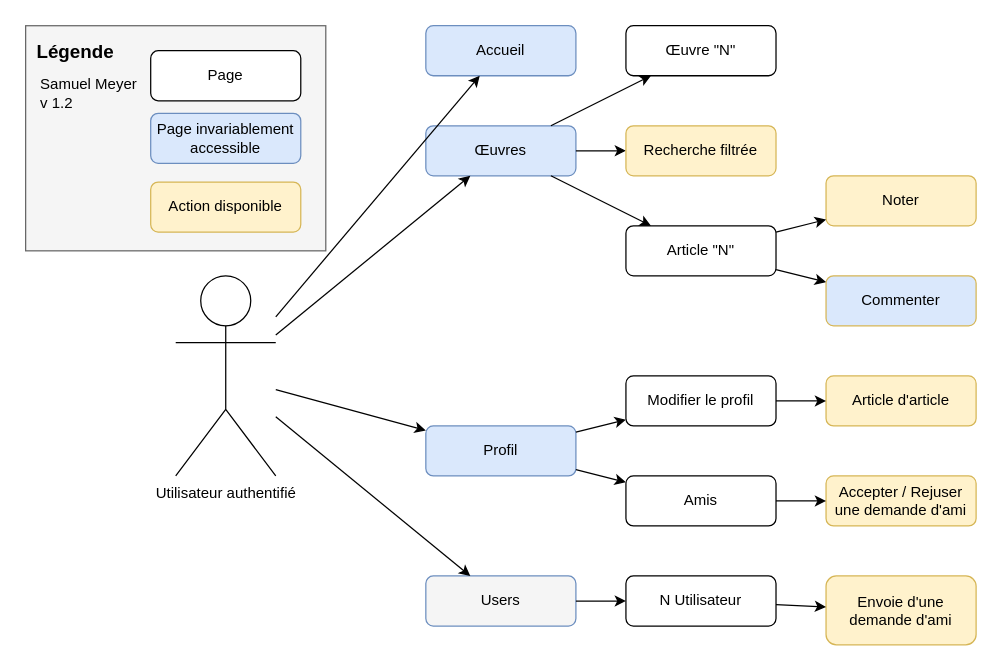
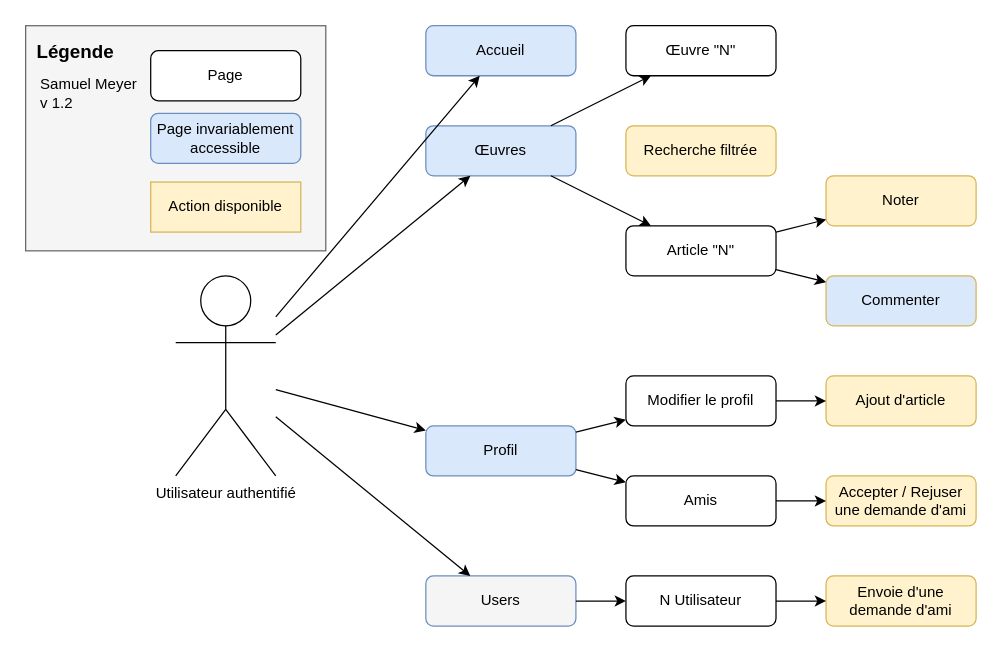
(597, 151) -> none
(226, 207) -> (226, 207)
(901, 401) -> (901, 401)
(901, 610) -> (901, 601)
